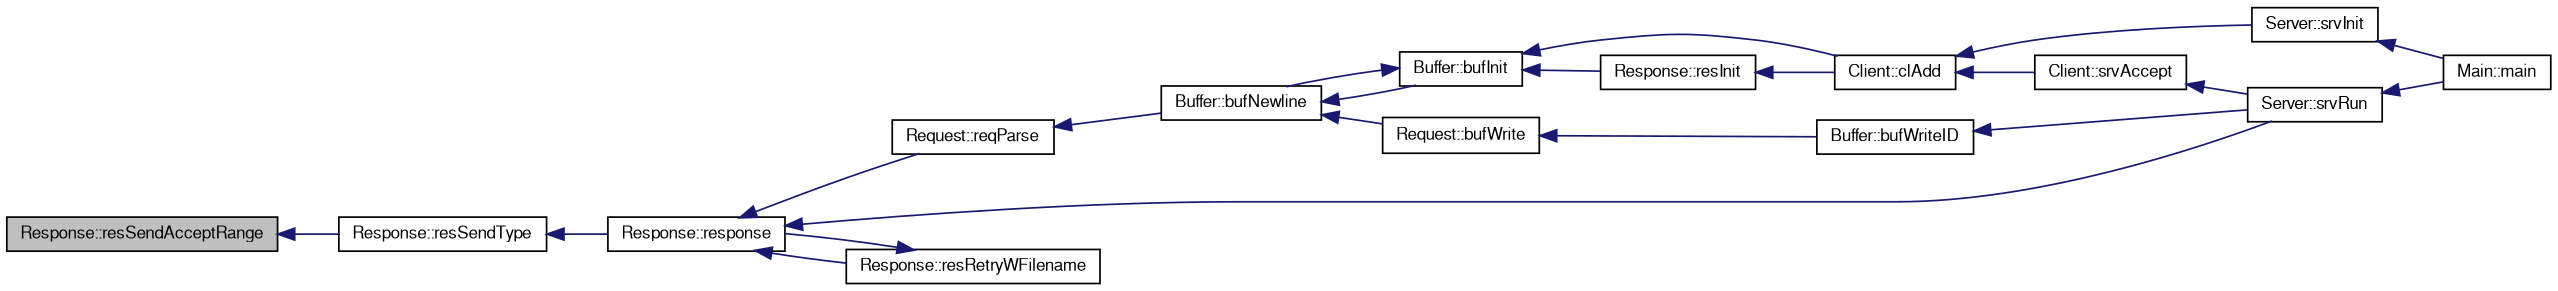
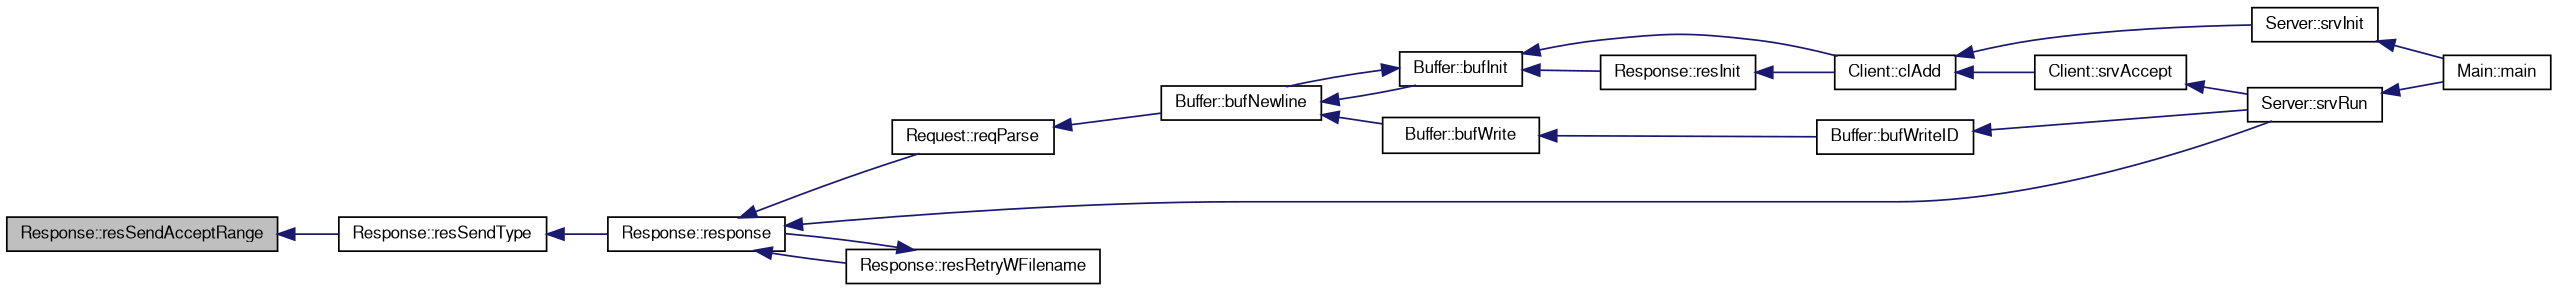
(1461, 135) -> (1461, 135)
